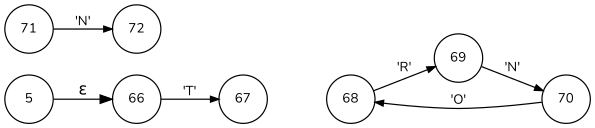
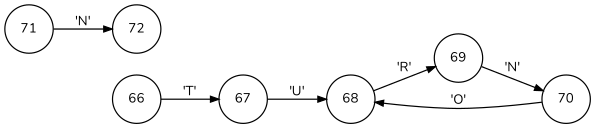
(29, 99) -> none
none -> (293, 99)
